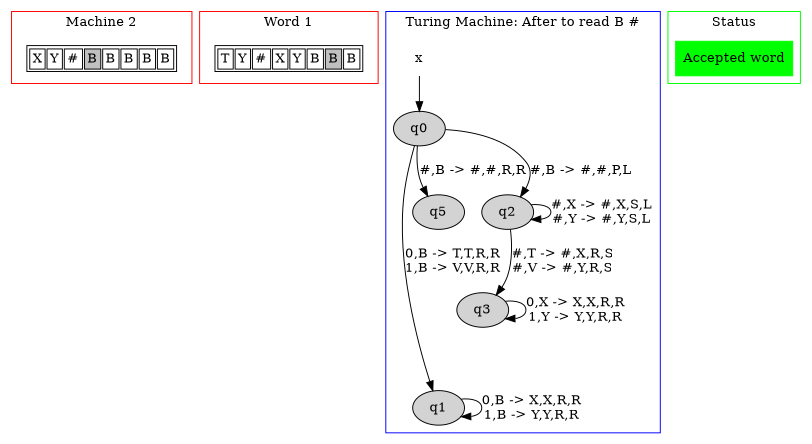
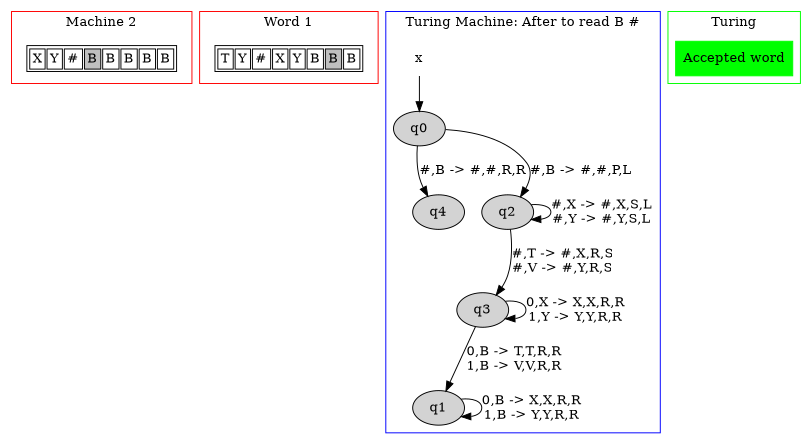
(734, 23) -> (734, 23)
(439, 212) -> (439, 212)
(405, 264) -> (463, 355)
